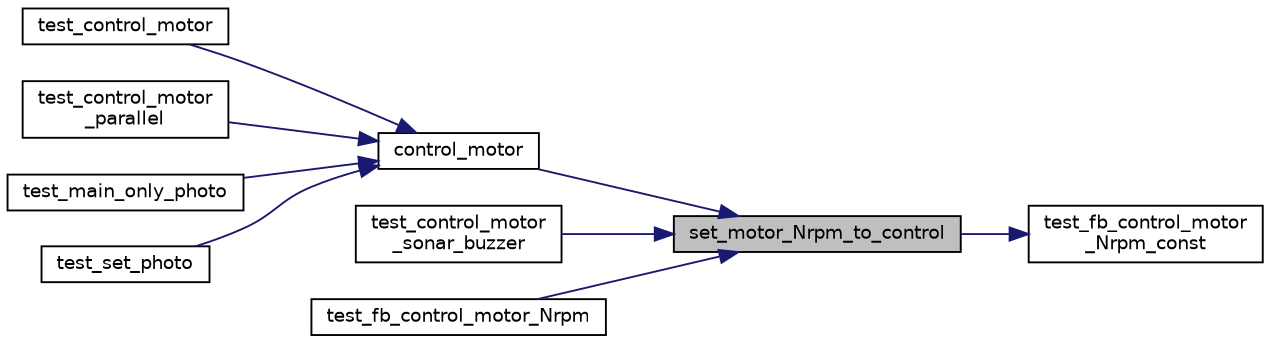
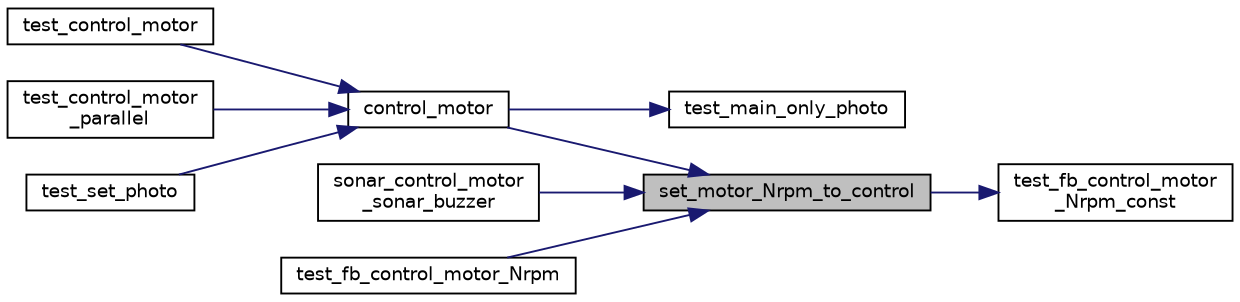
(301, 171) -> (579, 109)
(459, 234) -> (428, 193)
